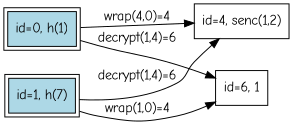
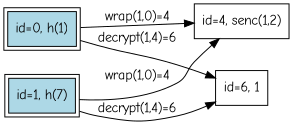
(137, 17) -> (137, 17)
(137, 76) -> (137, 76)
(137, 109) -> (137, 109)
